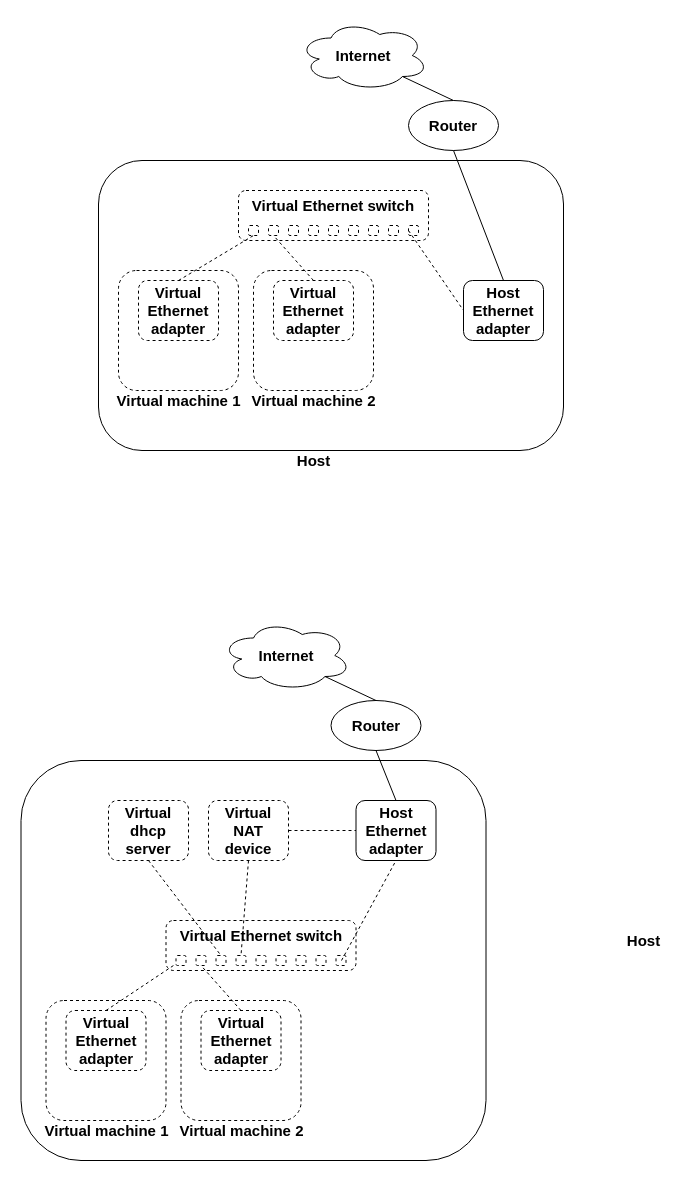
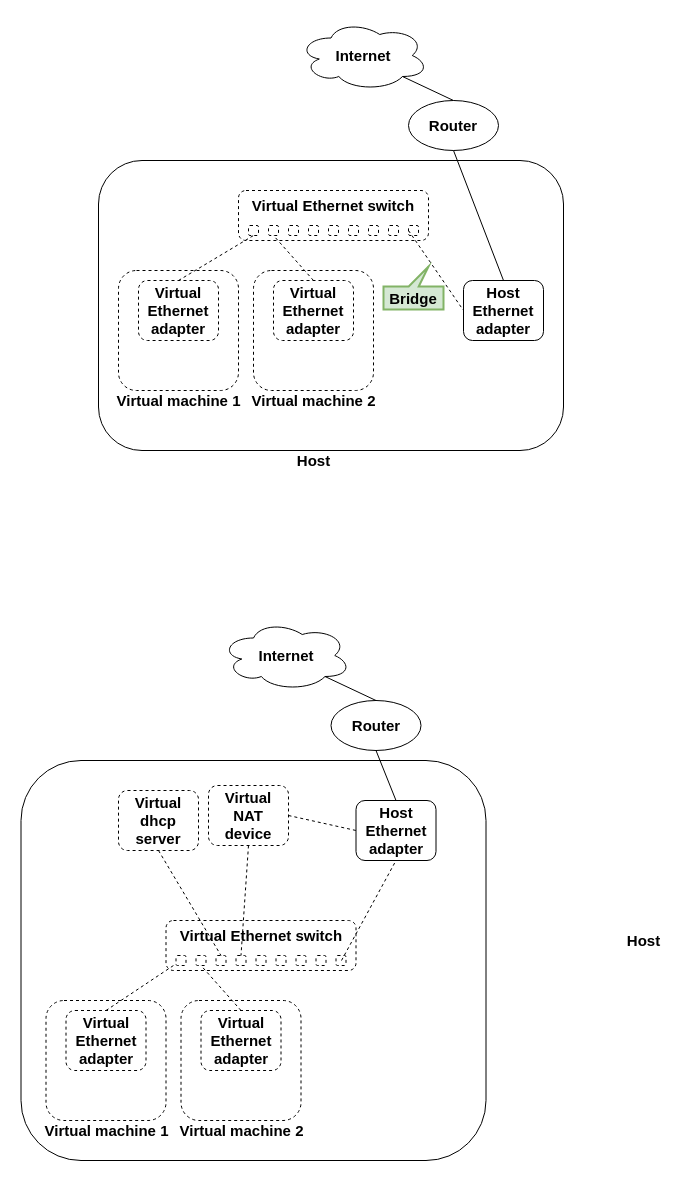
none -> (414, 288)
(149, 831) -> (159, 821)
(249, 831) -> (249, 816)
